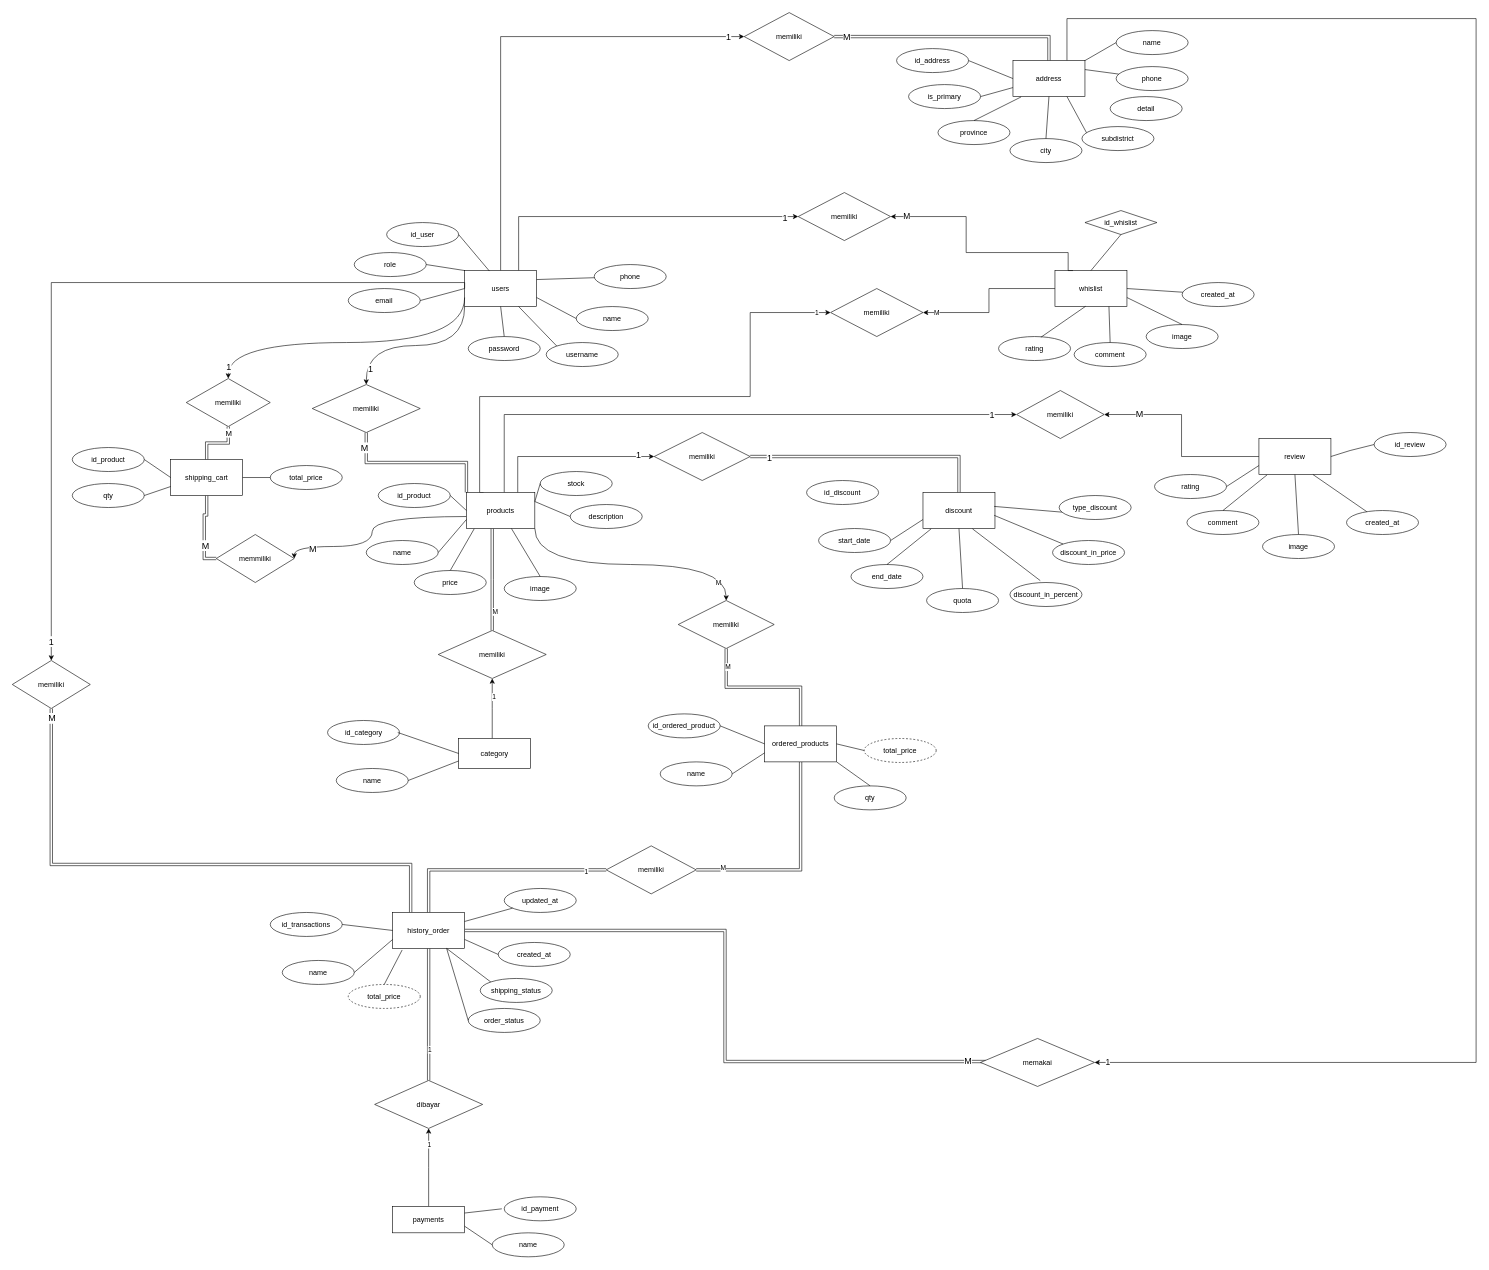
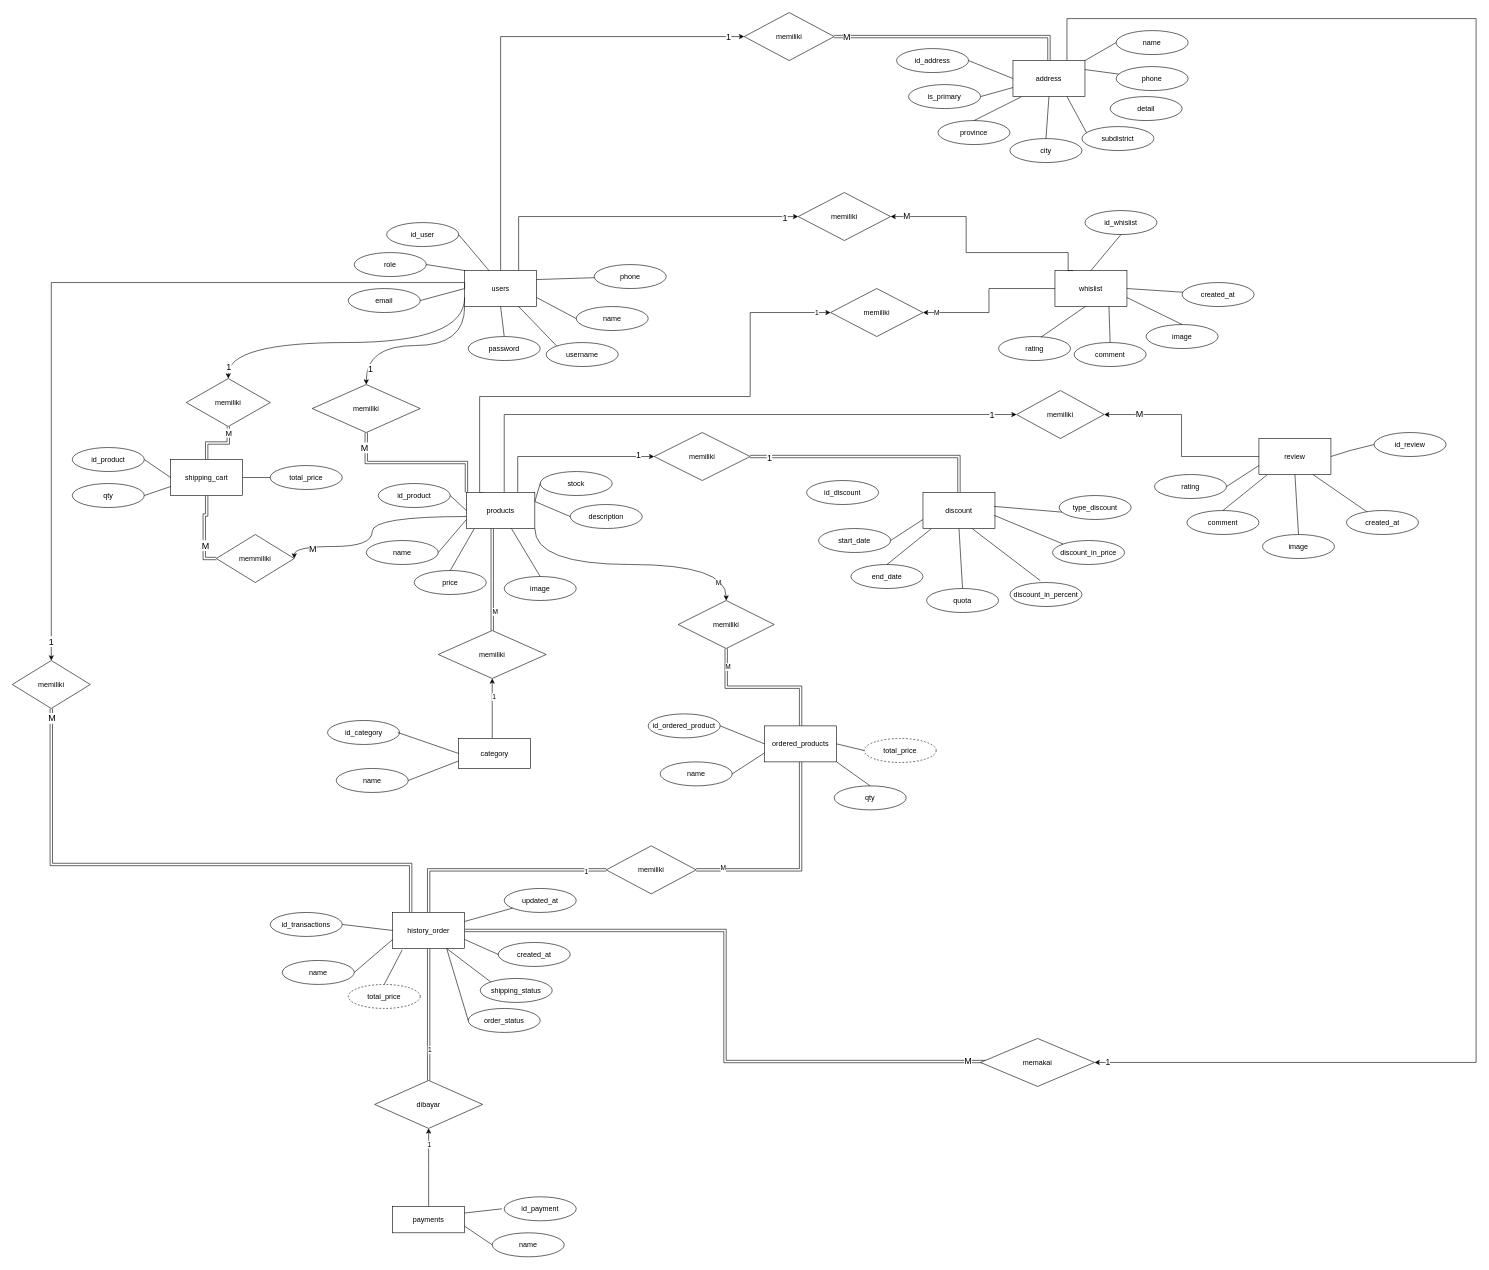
(1121, 222) -> (1121, 222)
